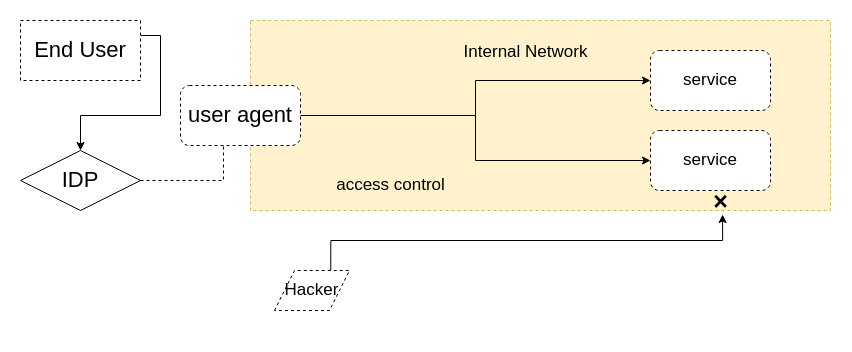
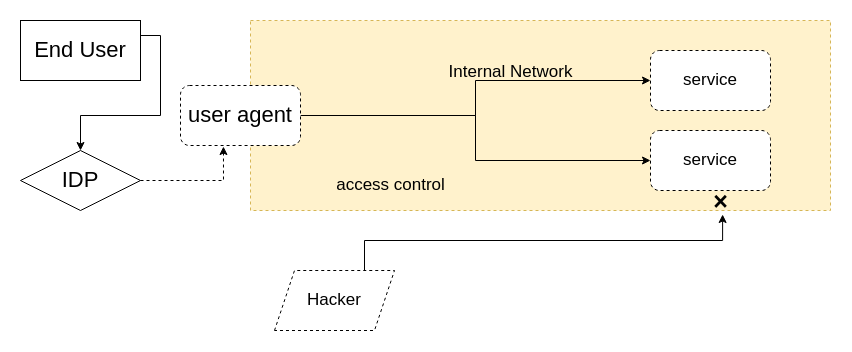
(81, 51) -> (81, 51)
(526, 51) -> (511, 71)
(223, 151) -> (223, 154)
(312, 291) -> (335, 301)
